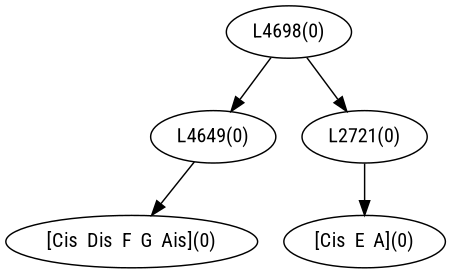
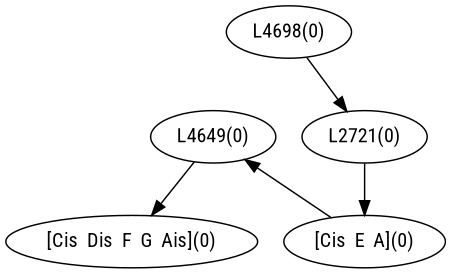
(256, 78) -> (294, 193)
